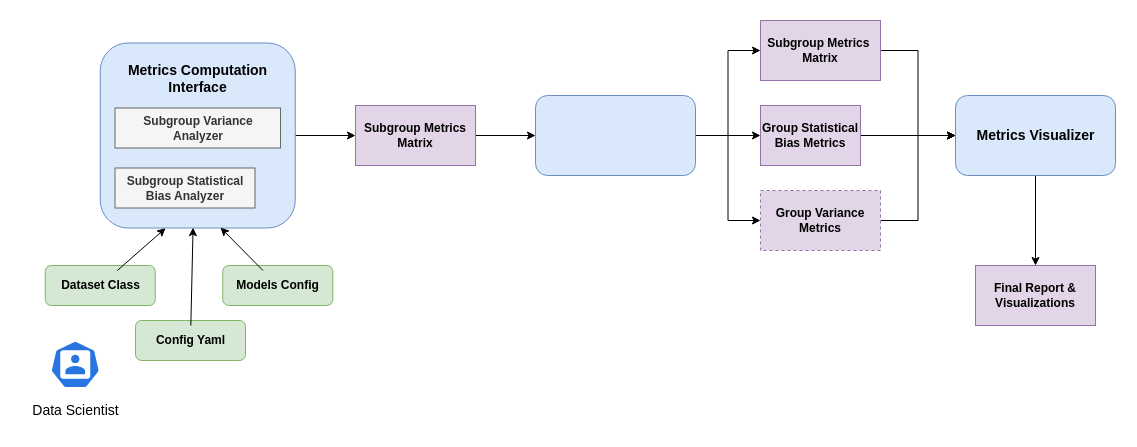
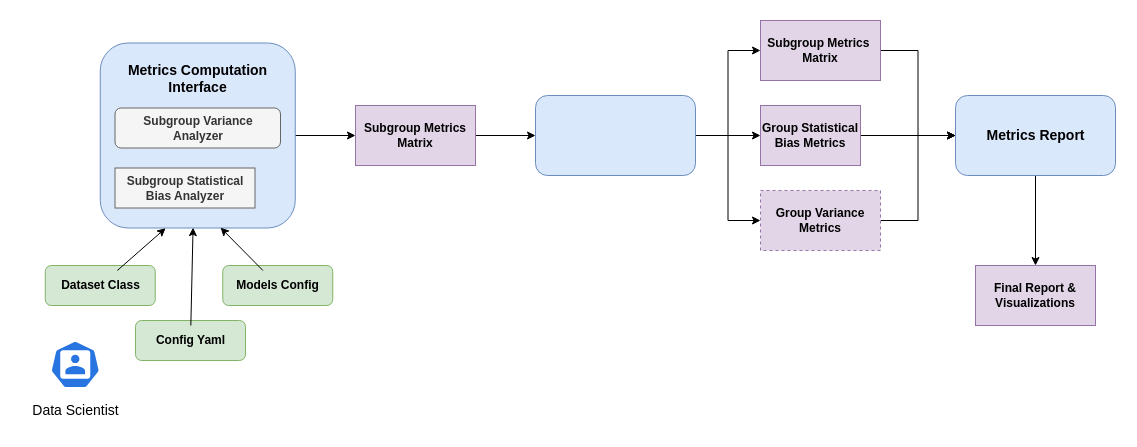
(198, 128) -> (198, 128)
(1036, 136) -> (1036, 136)
